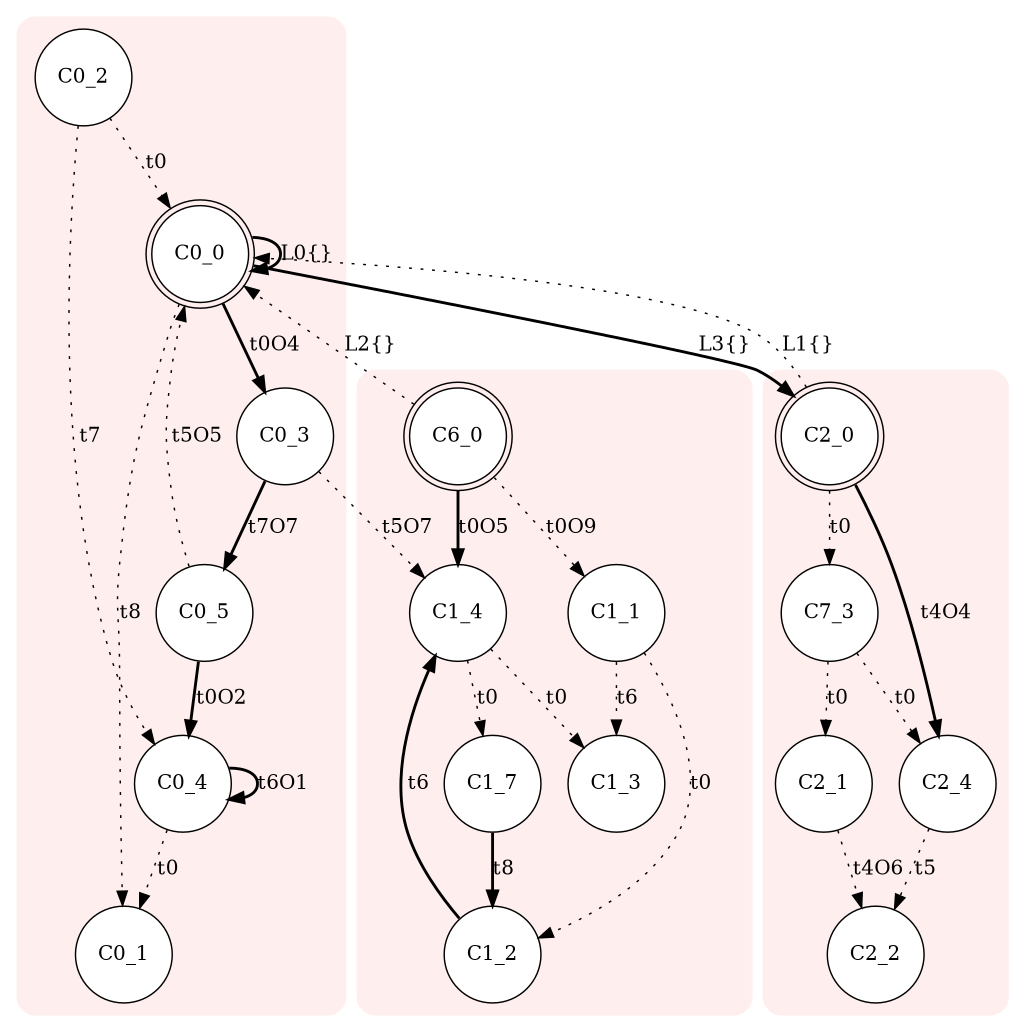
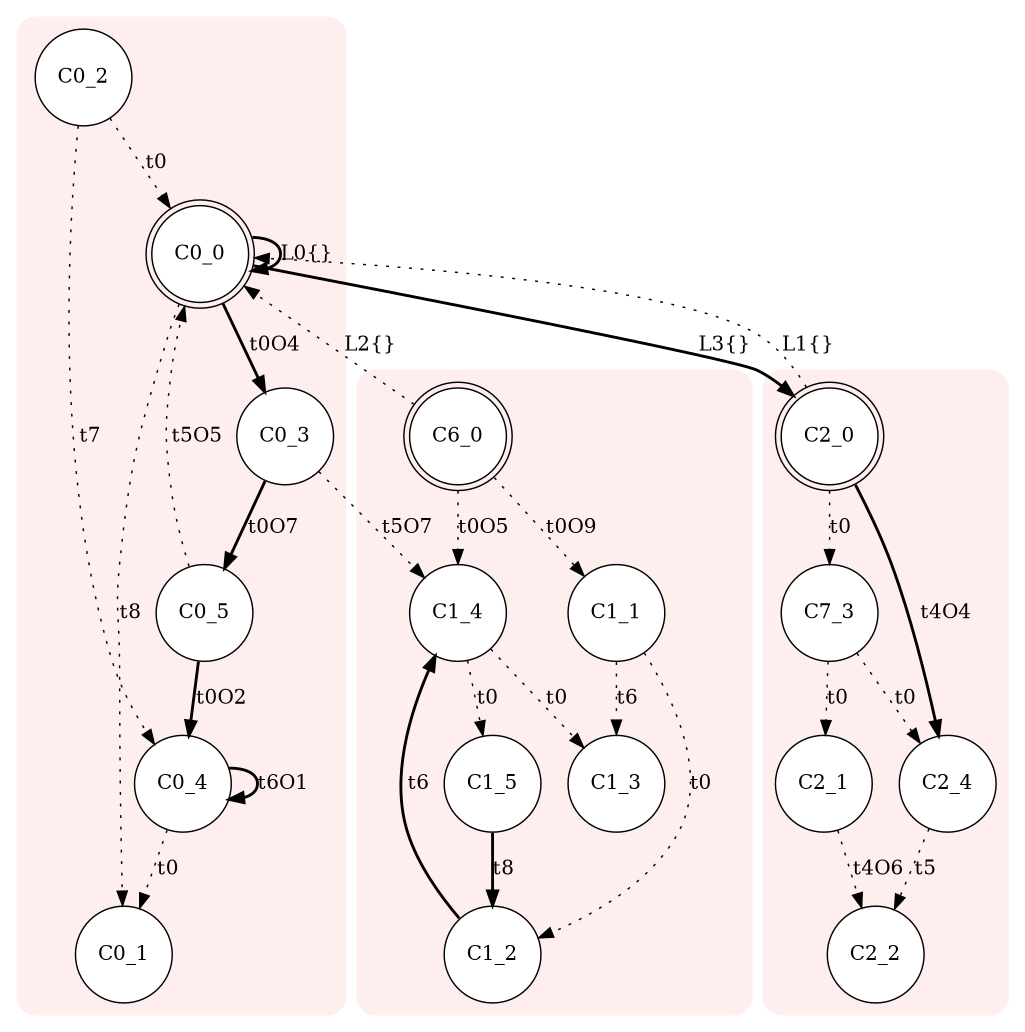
(458, 520) -> (458, 520)
(274, 528) -> (274, 528)
(493, 784) -> (493, 784)
